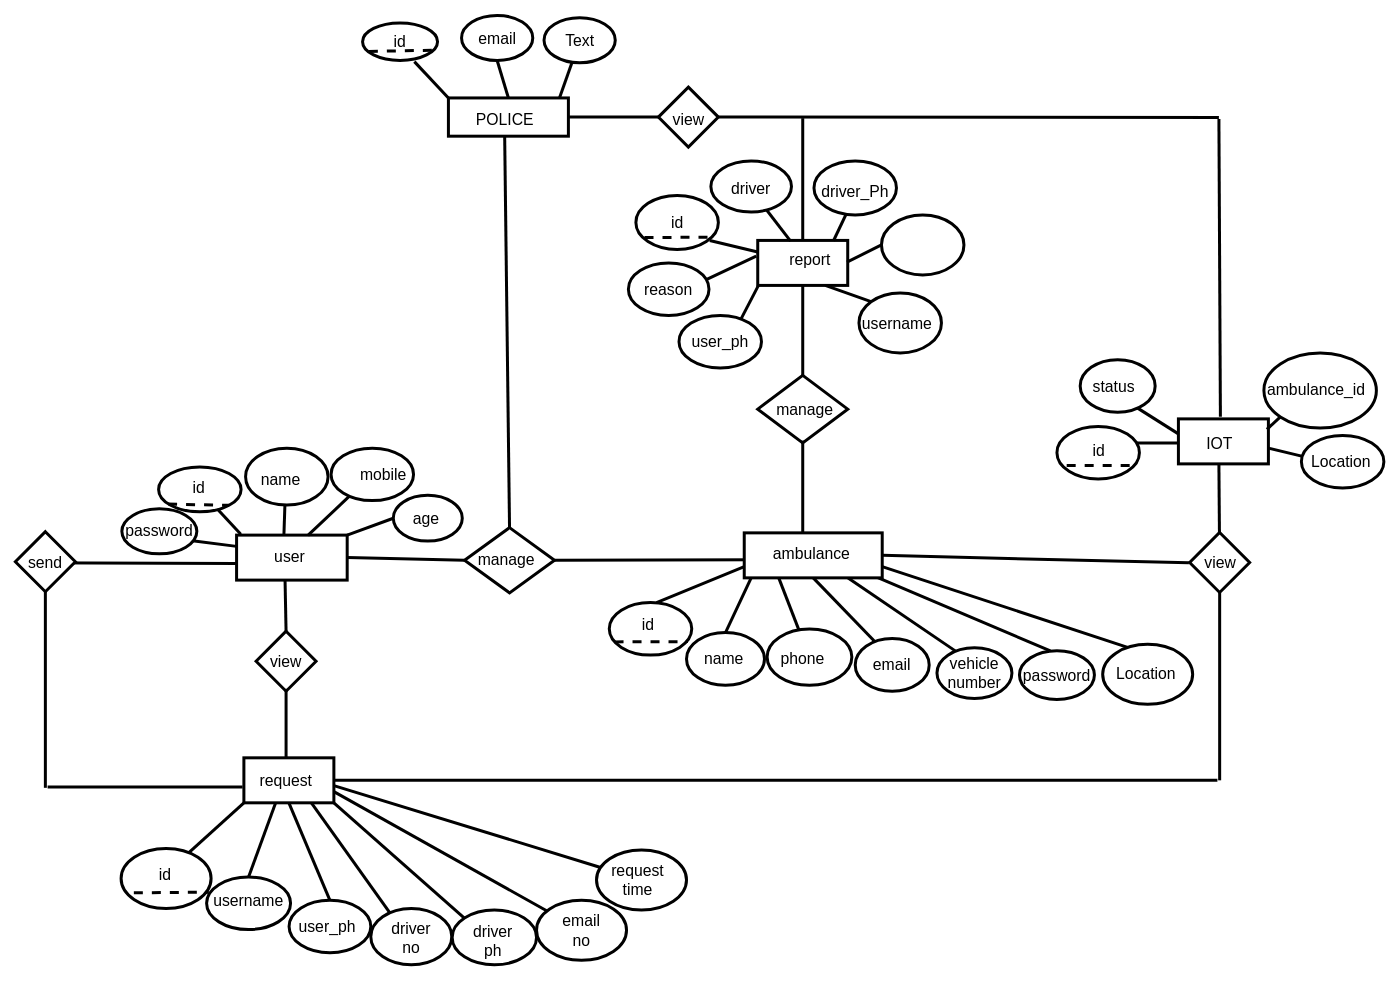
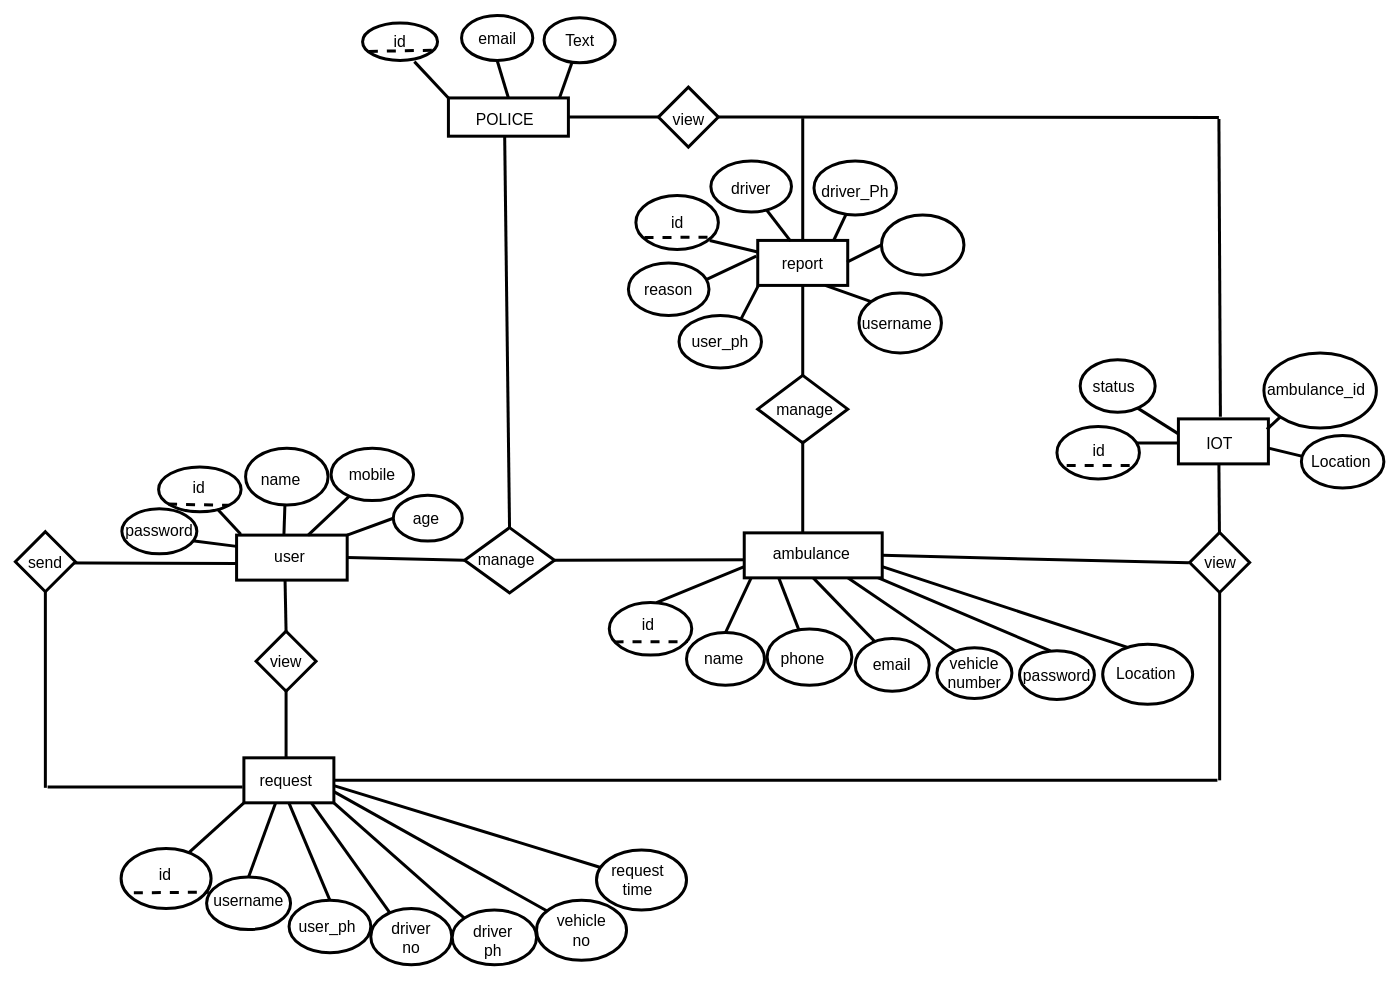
(810, 259) -> (803, 263)
(384, 474) -> (372, 474)
(582, 930) -> (582, 930)
